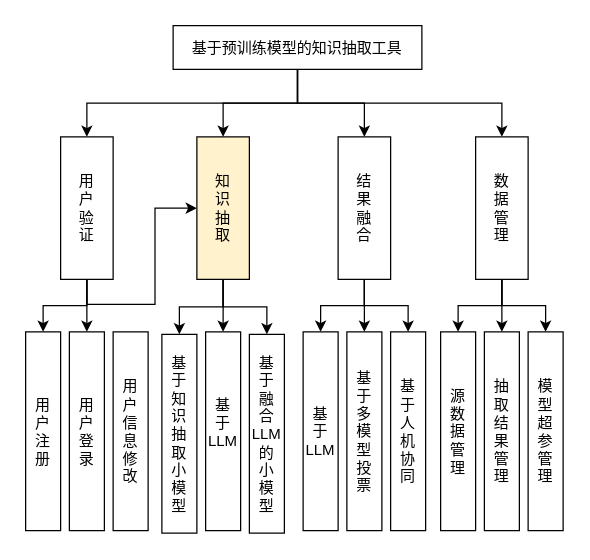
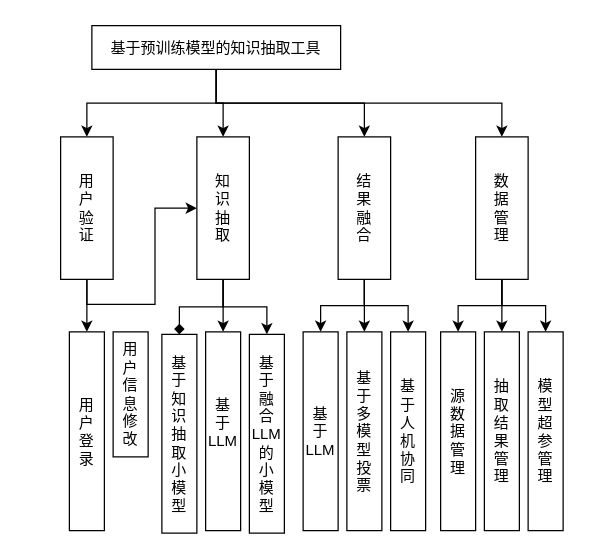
(298, 48) -> (216, 48)
(223, 208) -> (223, 208)
(54, 306) -> none
(179, 324) -> (179, 323)
(43, 431) -> none
(131, 431) -> (131, 394)
